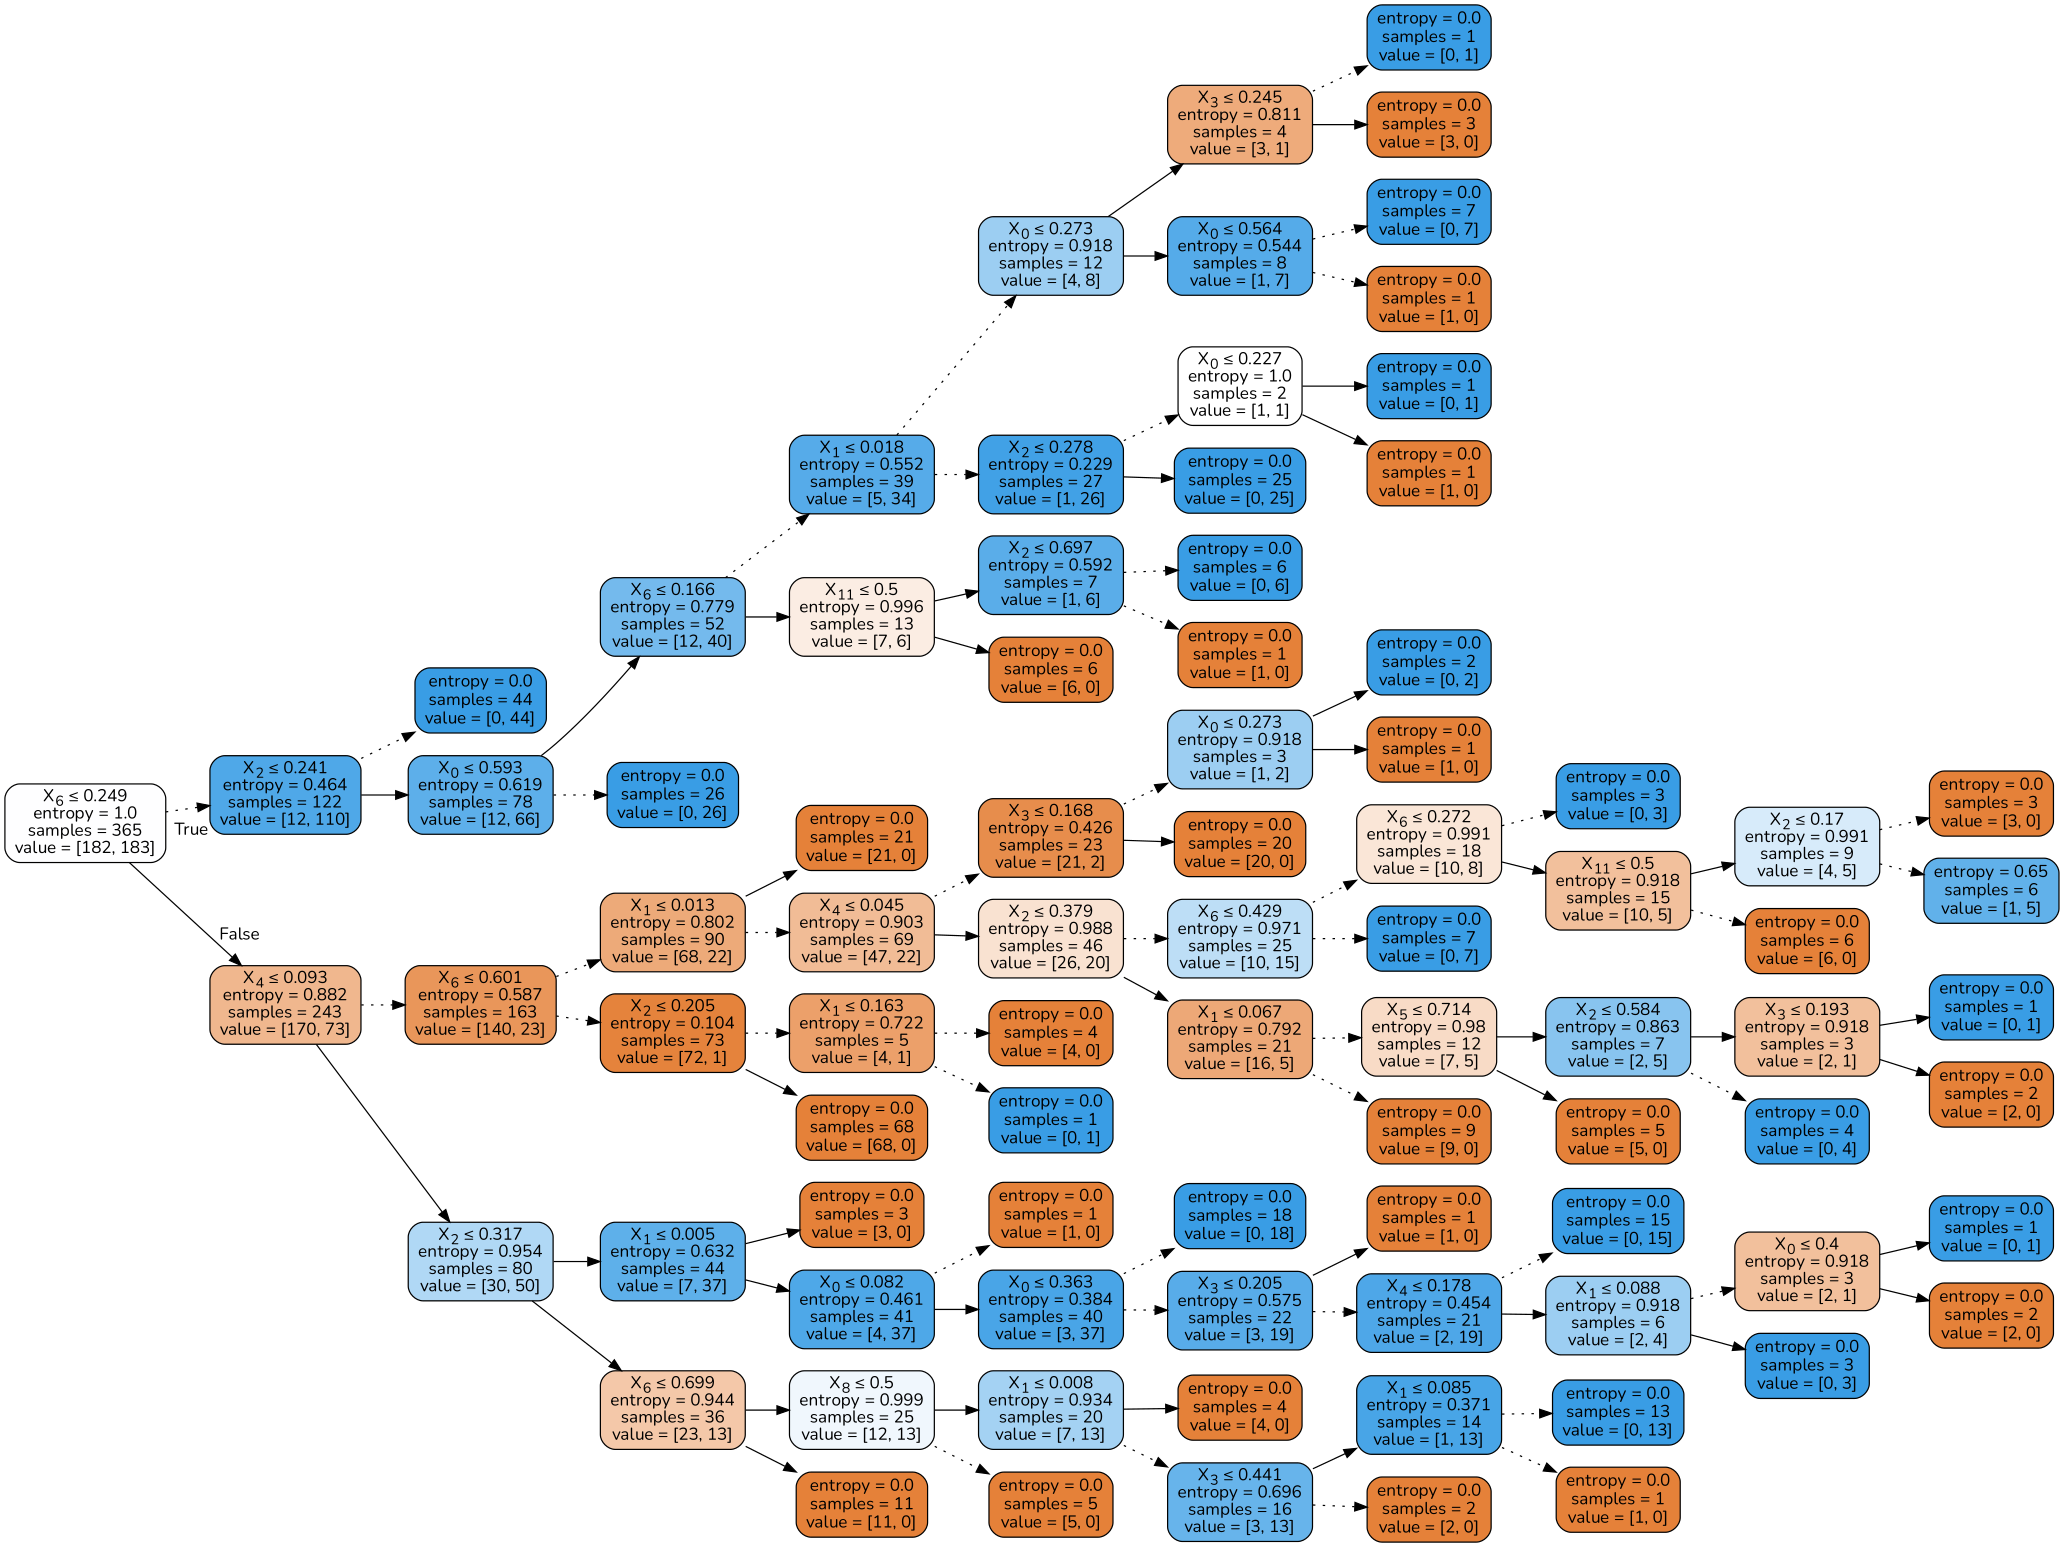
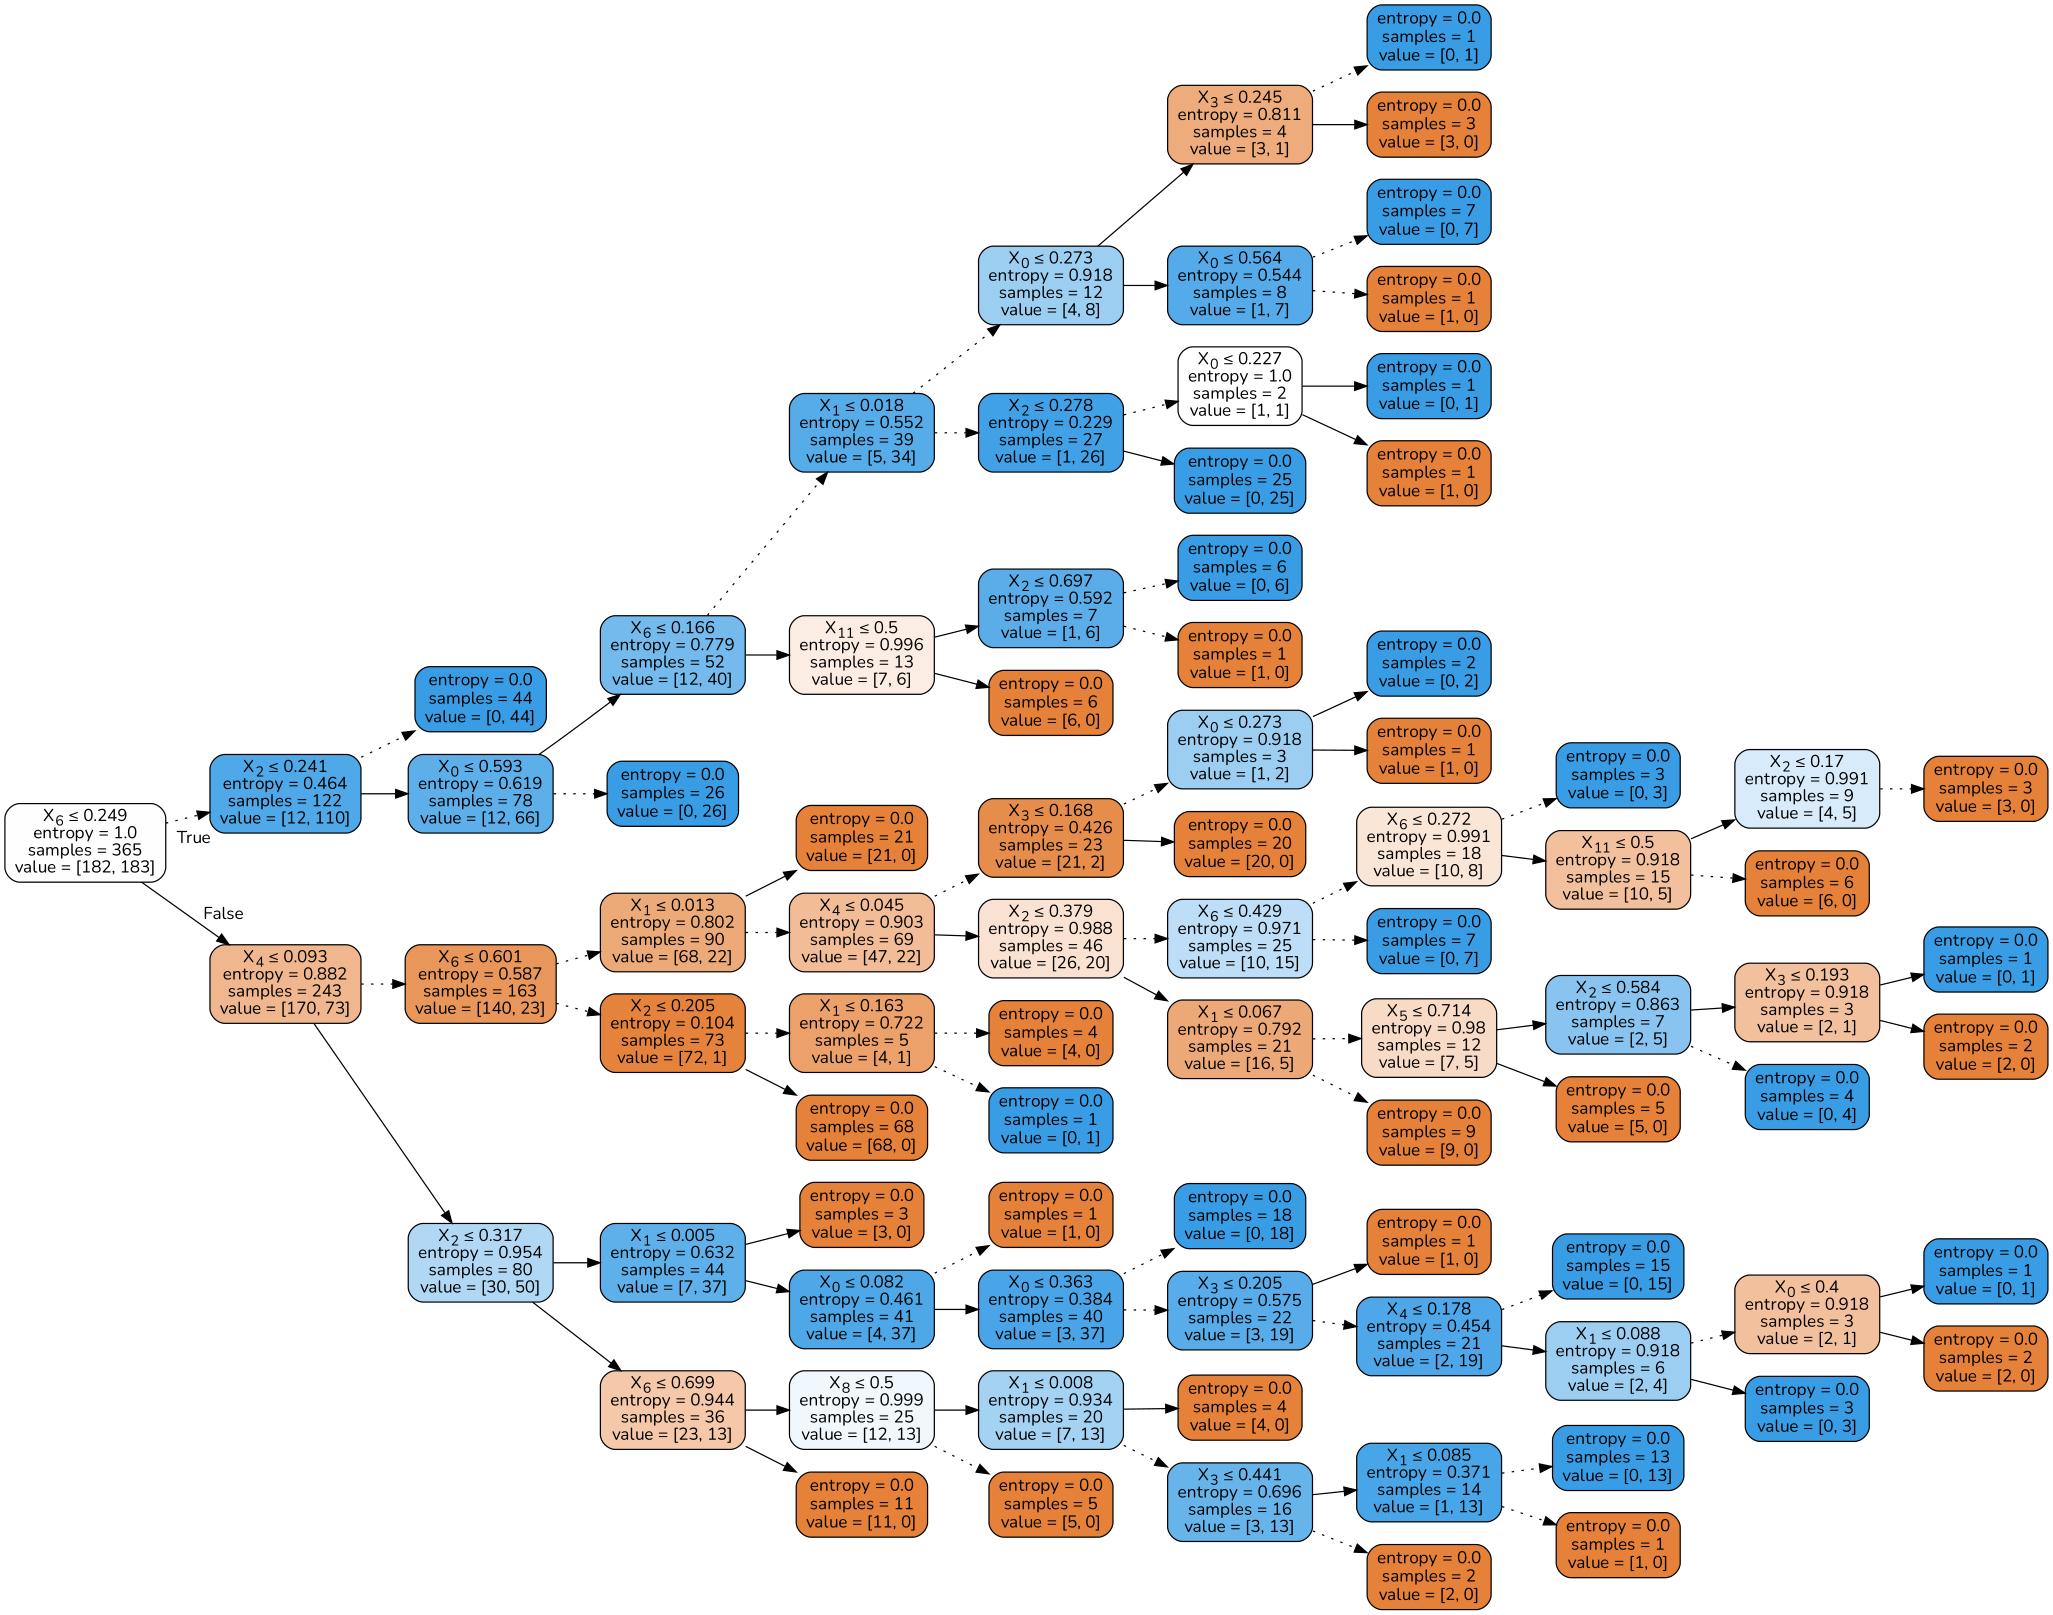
(1991, 891) -> none
